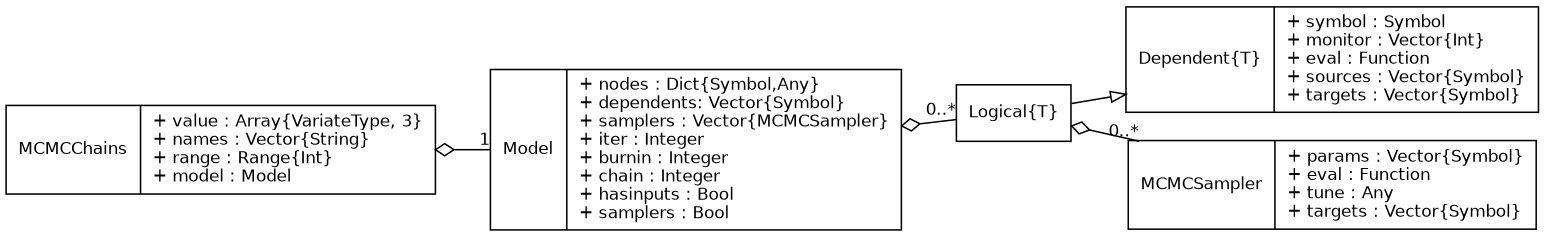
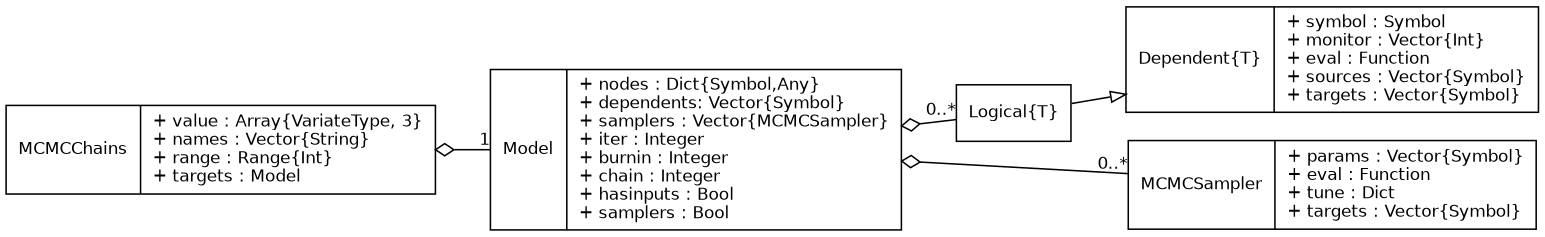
(1114, 136) -> (1024, 168)
(222, 176) -> (227, 176)
(1341, 193) -> (1341, 193)
